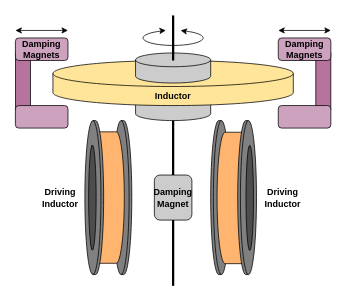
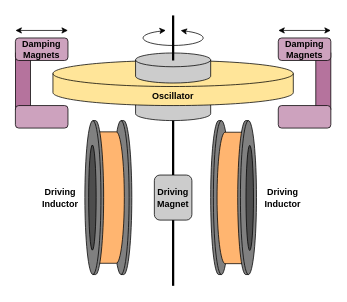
(173, 96) -> (173, 96)
(173, 198) -> (173, 198)
